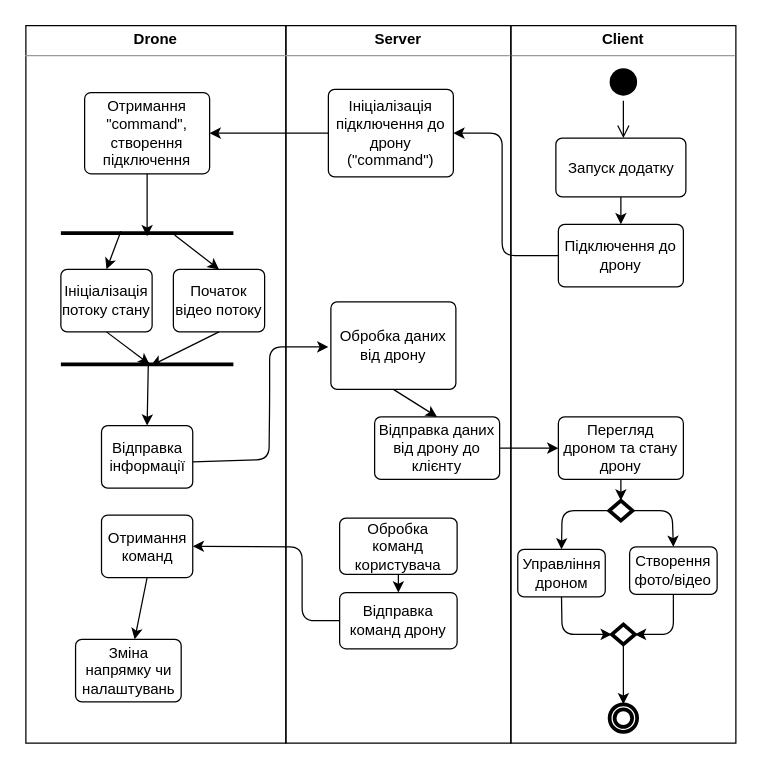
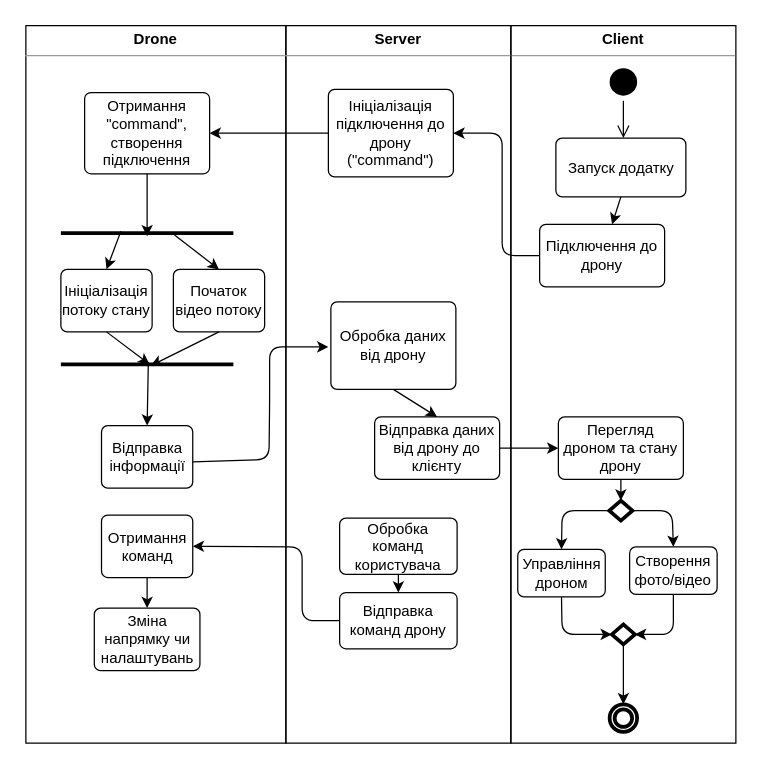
(621, 256) -> (602, 256)
(128, 671) -> (147, 639)
